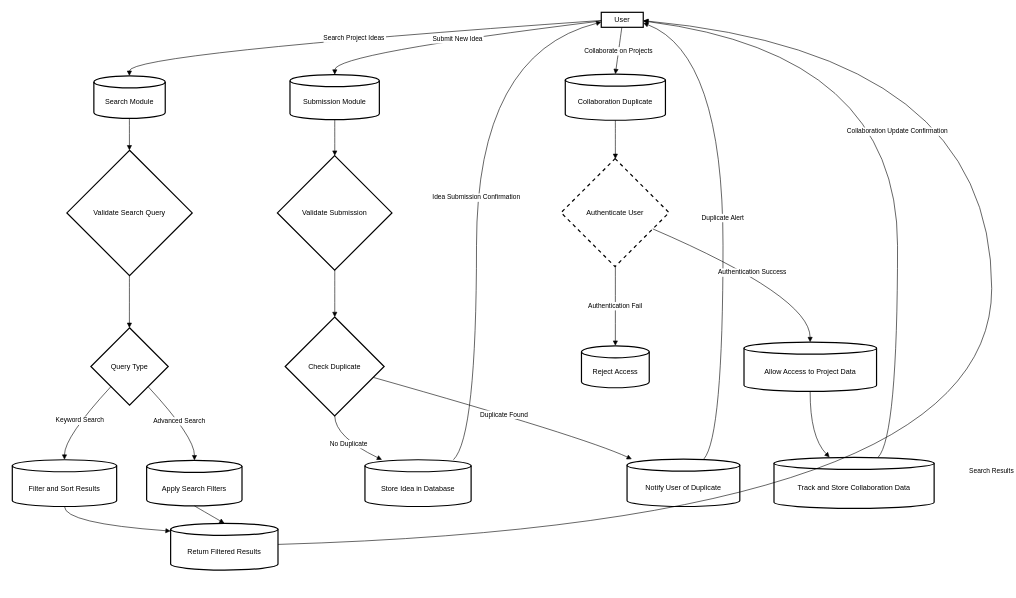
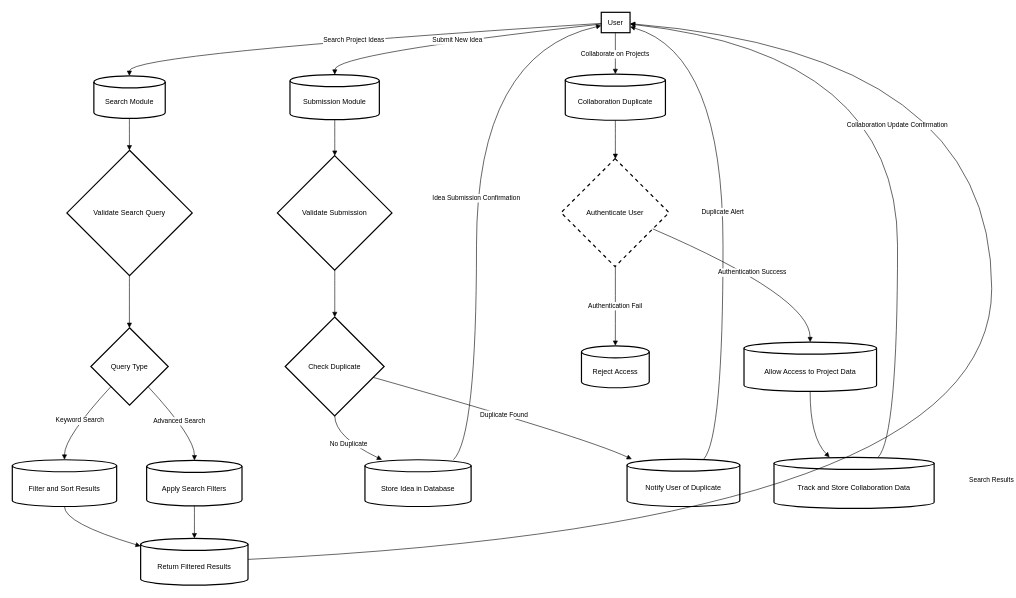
(623, 20) -> (616, 23)
(224, 547) -> (194, 562)
